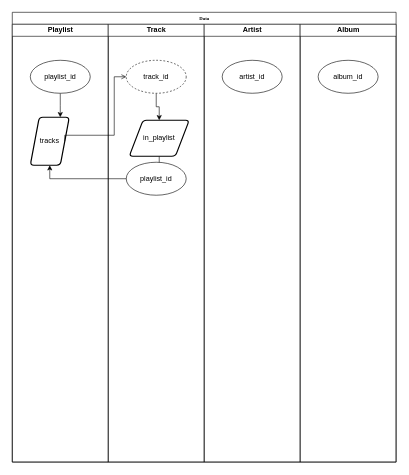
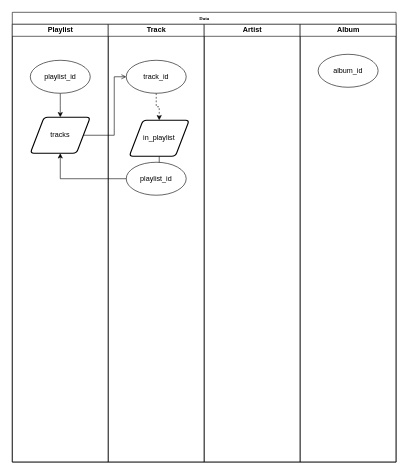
(156, 77) -> (156, 77)
(252, 77) -> none
(348, 77) -> (348, 71)
(156, 106) -> (156, 106)
(50, 141) -> (60, 135)
